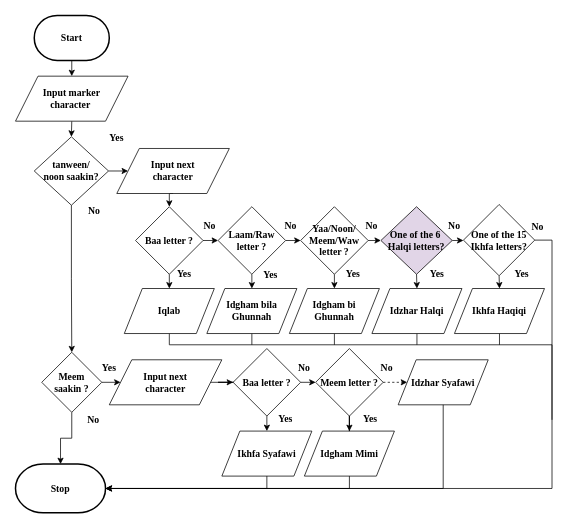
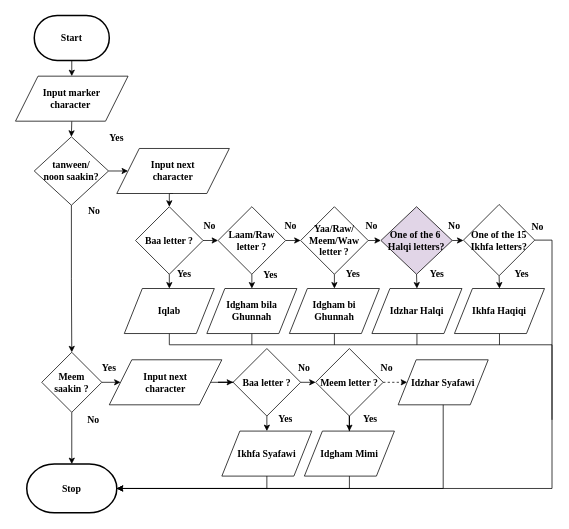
(334, 240) -> (334, 240)
(60, 488) -> (72, 488)
